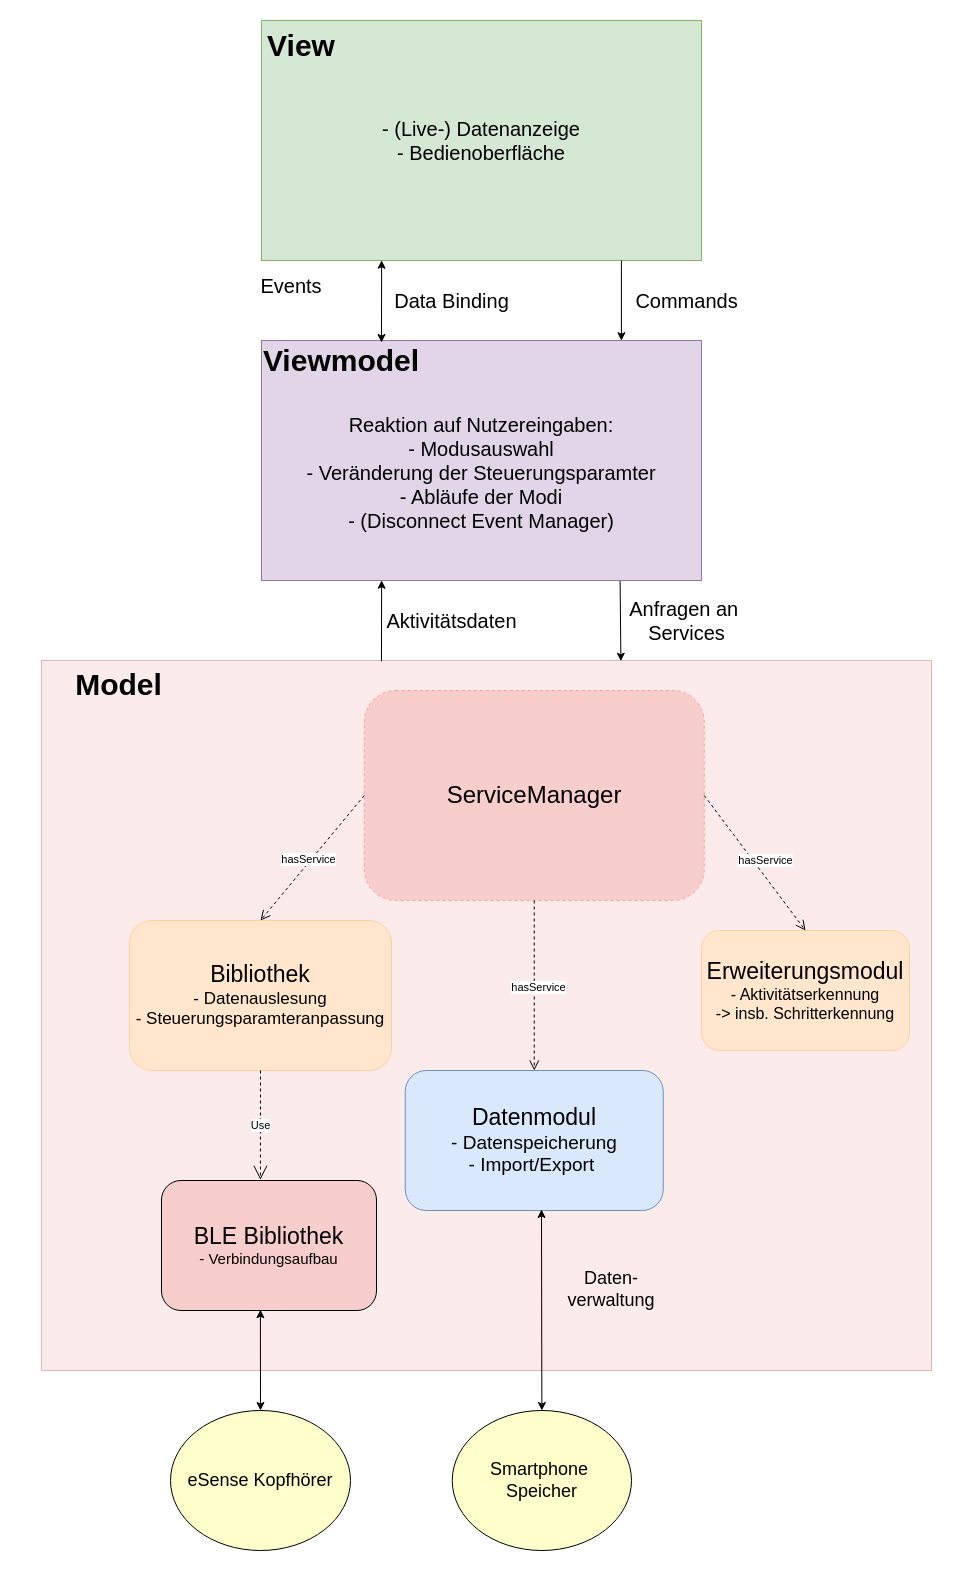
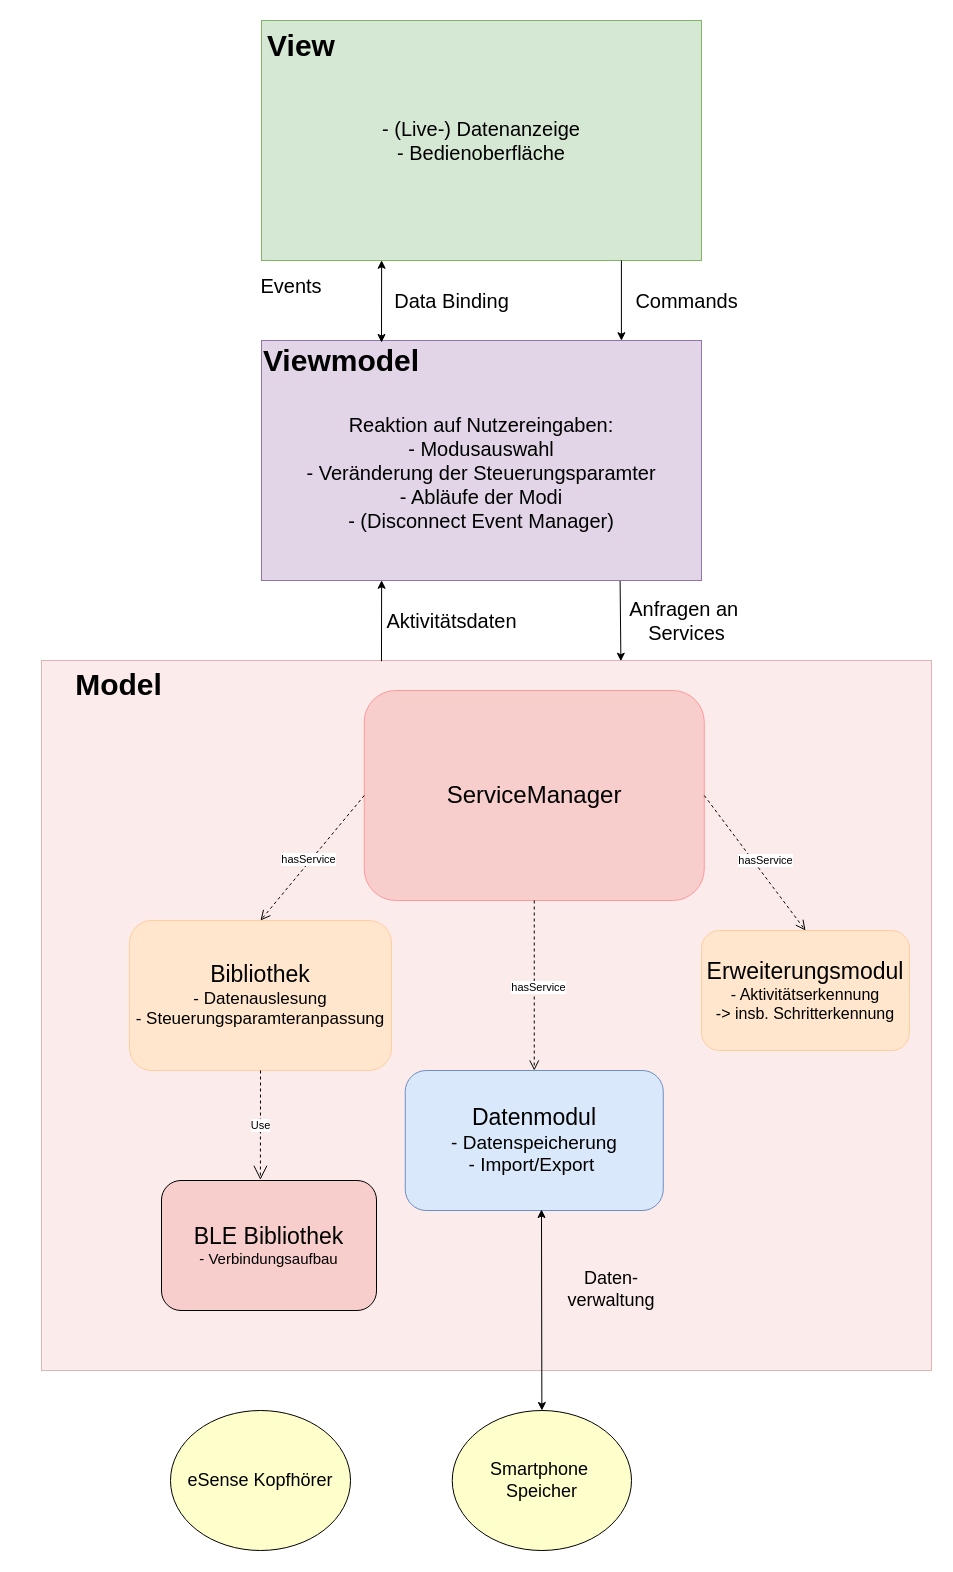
(534, 796) -> (534, 796)
(260, 1360) -> none
